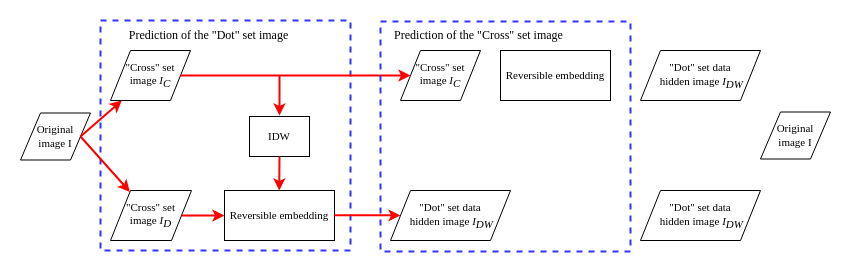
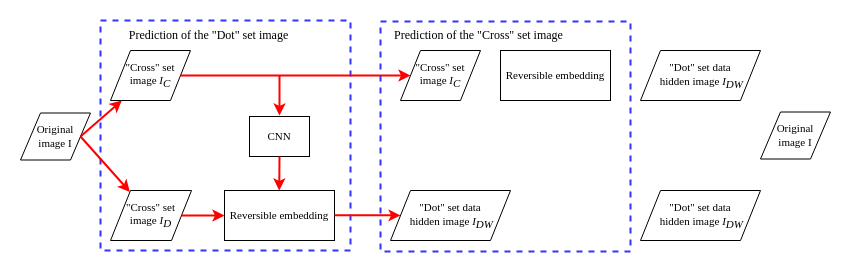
(280, 137) -> (280, 137)
